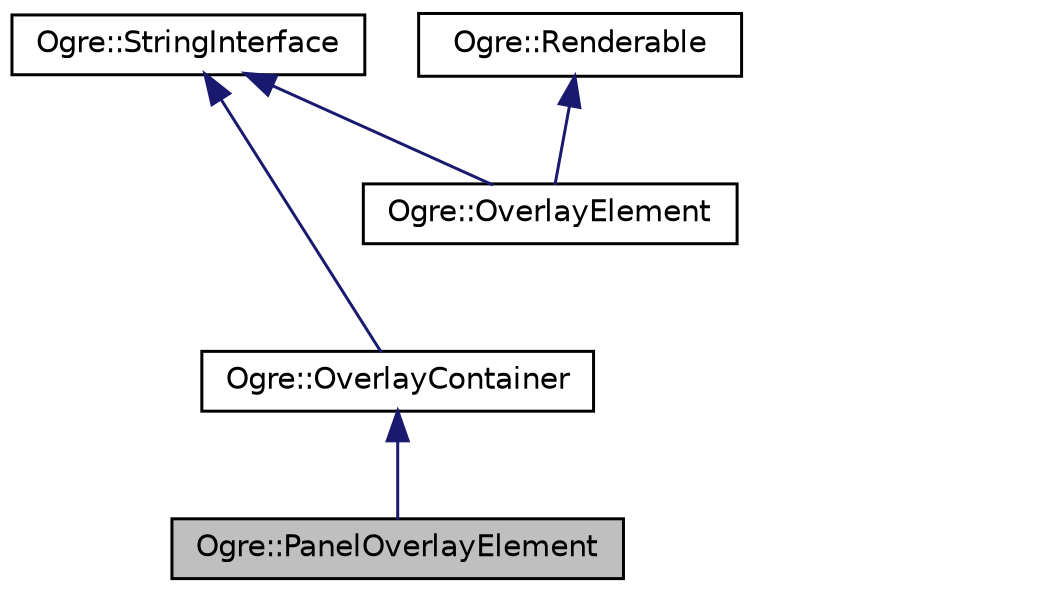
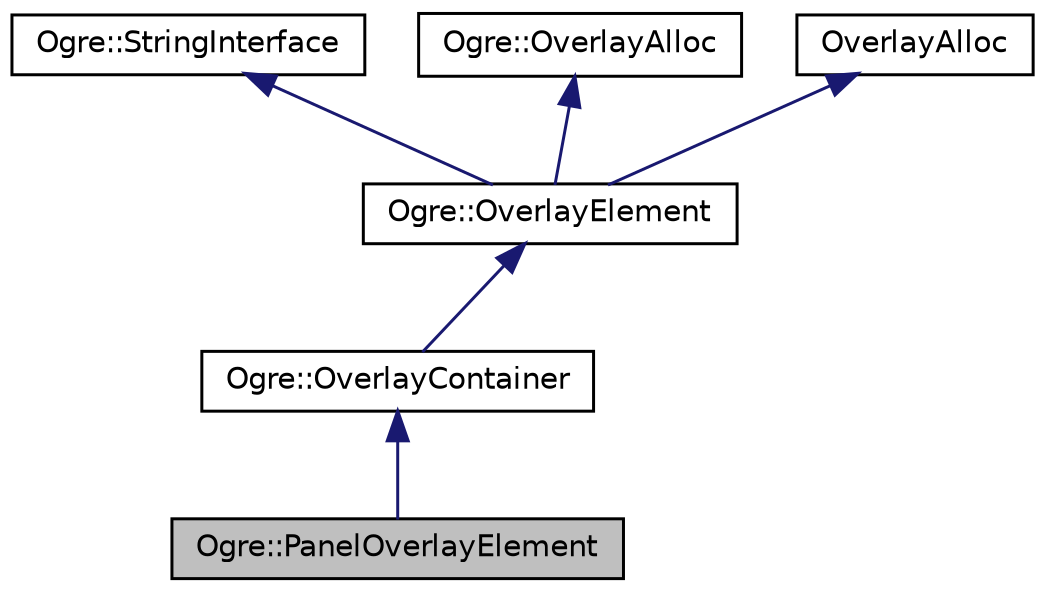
(580, 45) -> (580, 45)
none -> (915, 45)
(301, 226) -> (463, 309)
